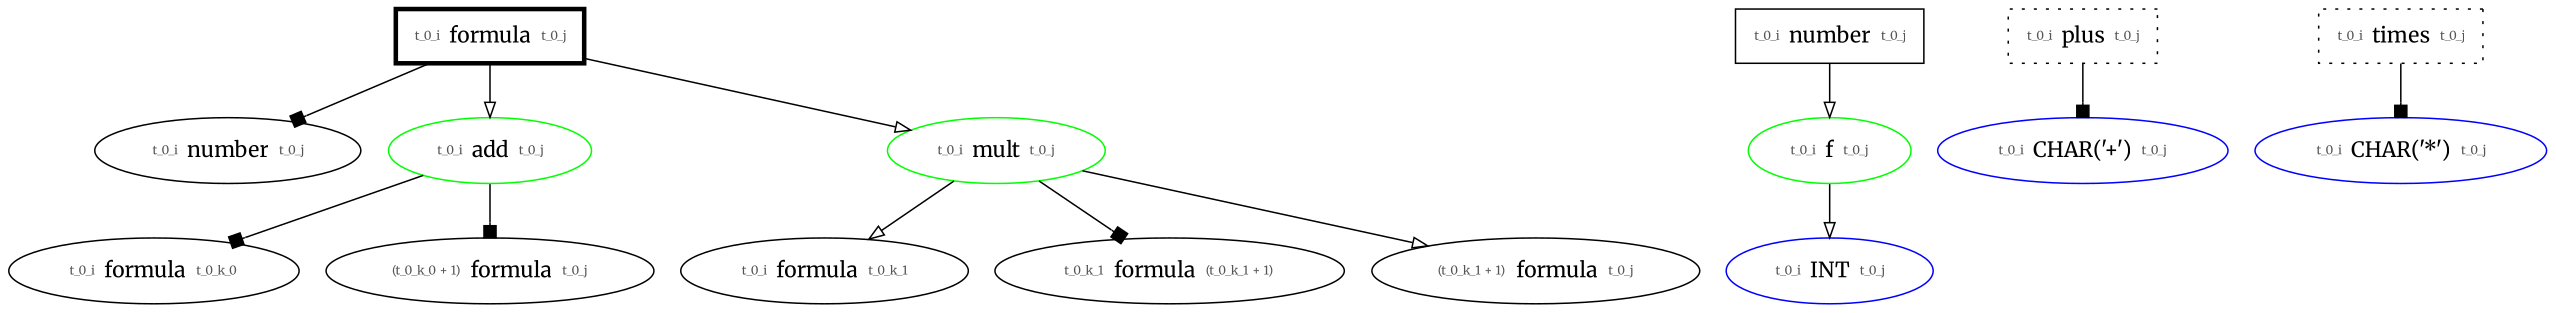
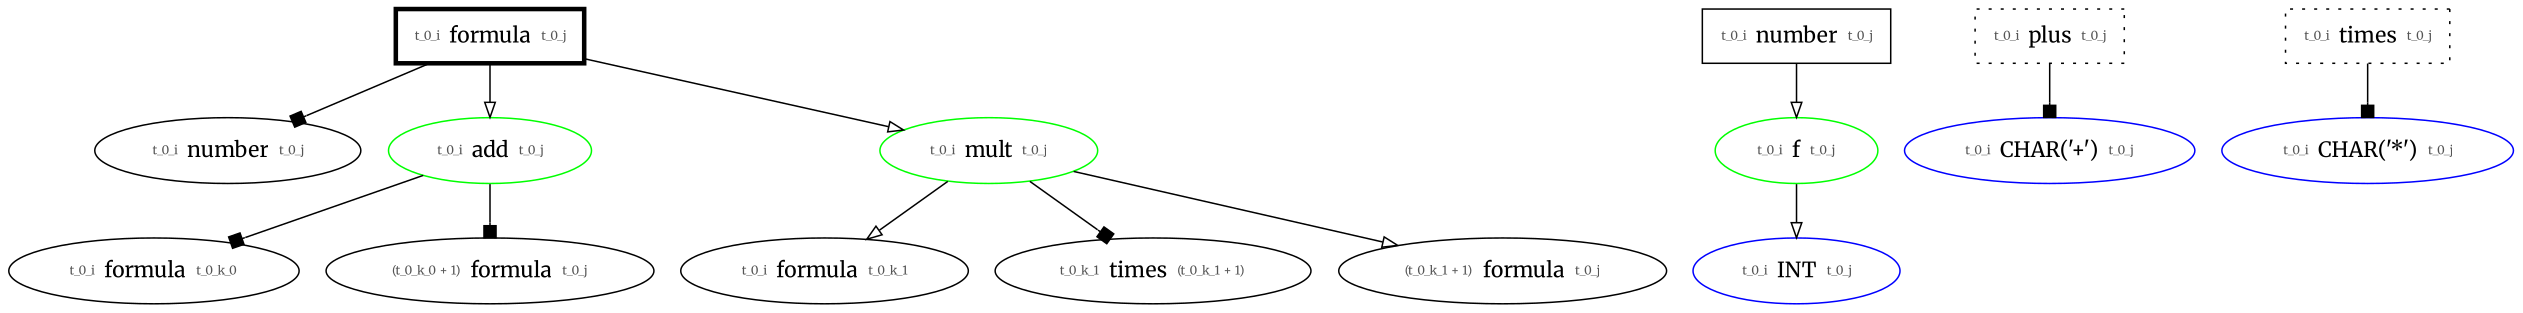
(1155, 271) -> (1139, 271)
